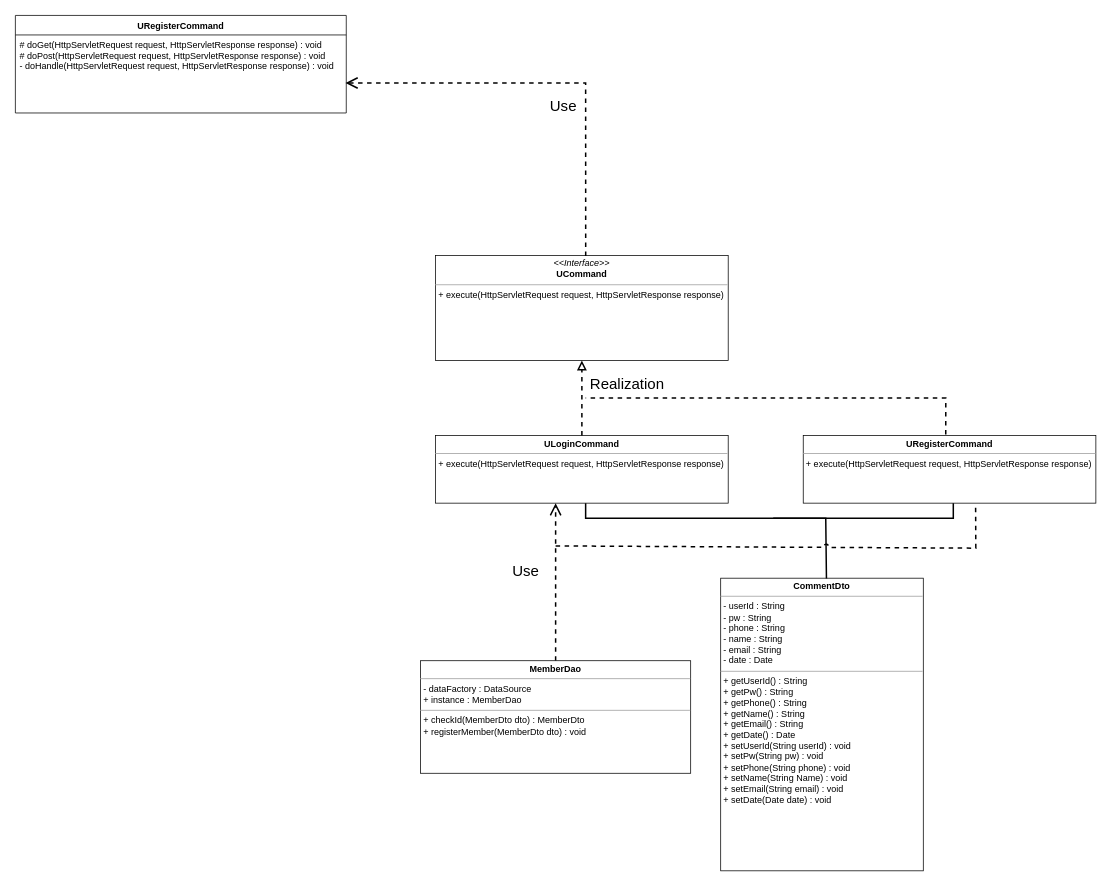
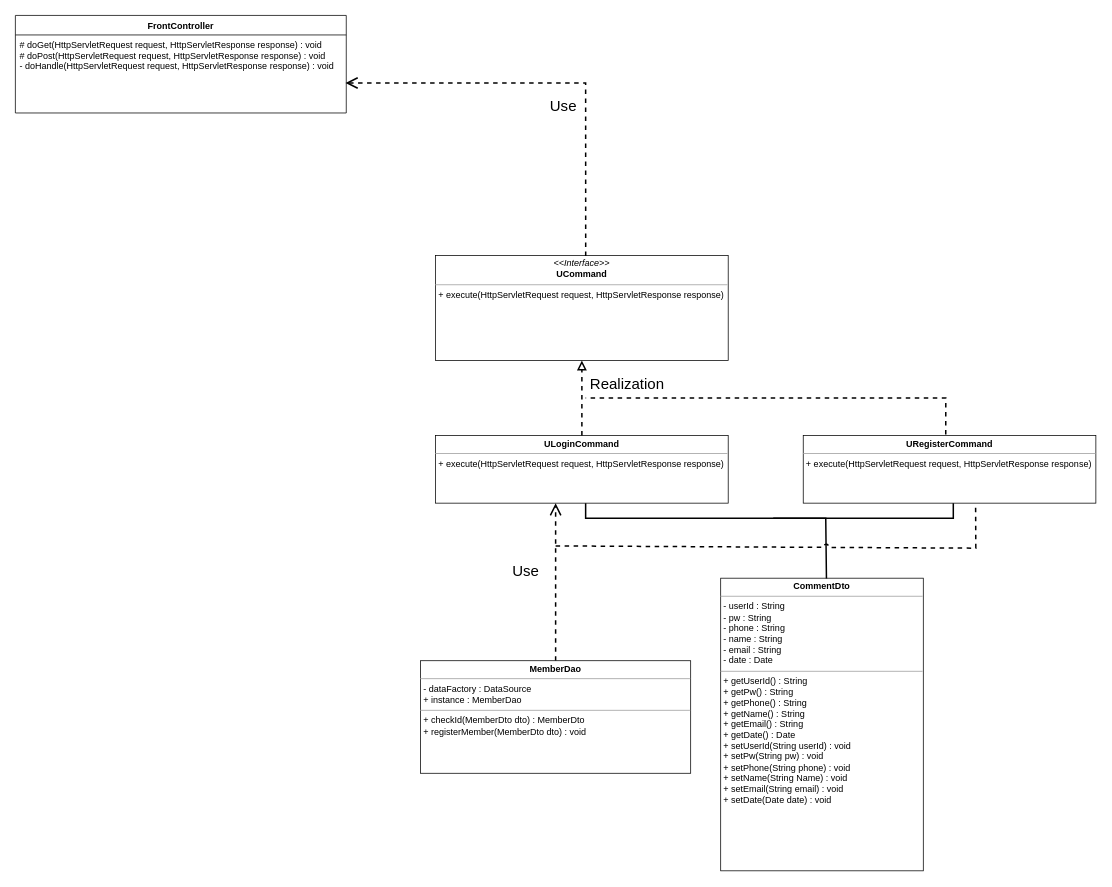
(180, 26) -> (180, 26)
